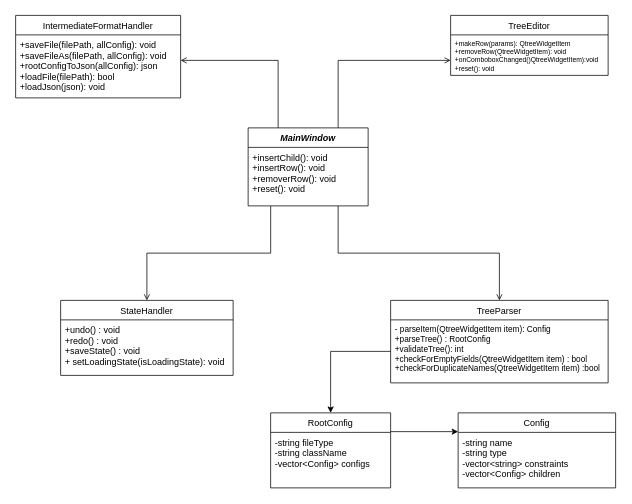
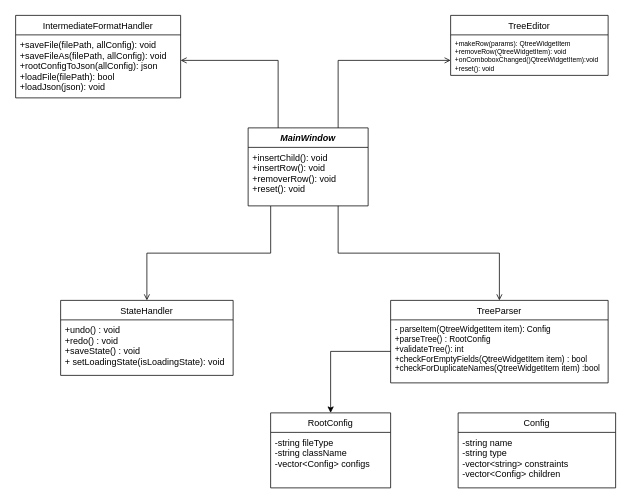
(423, 432) -> none
